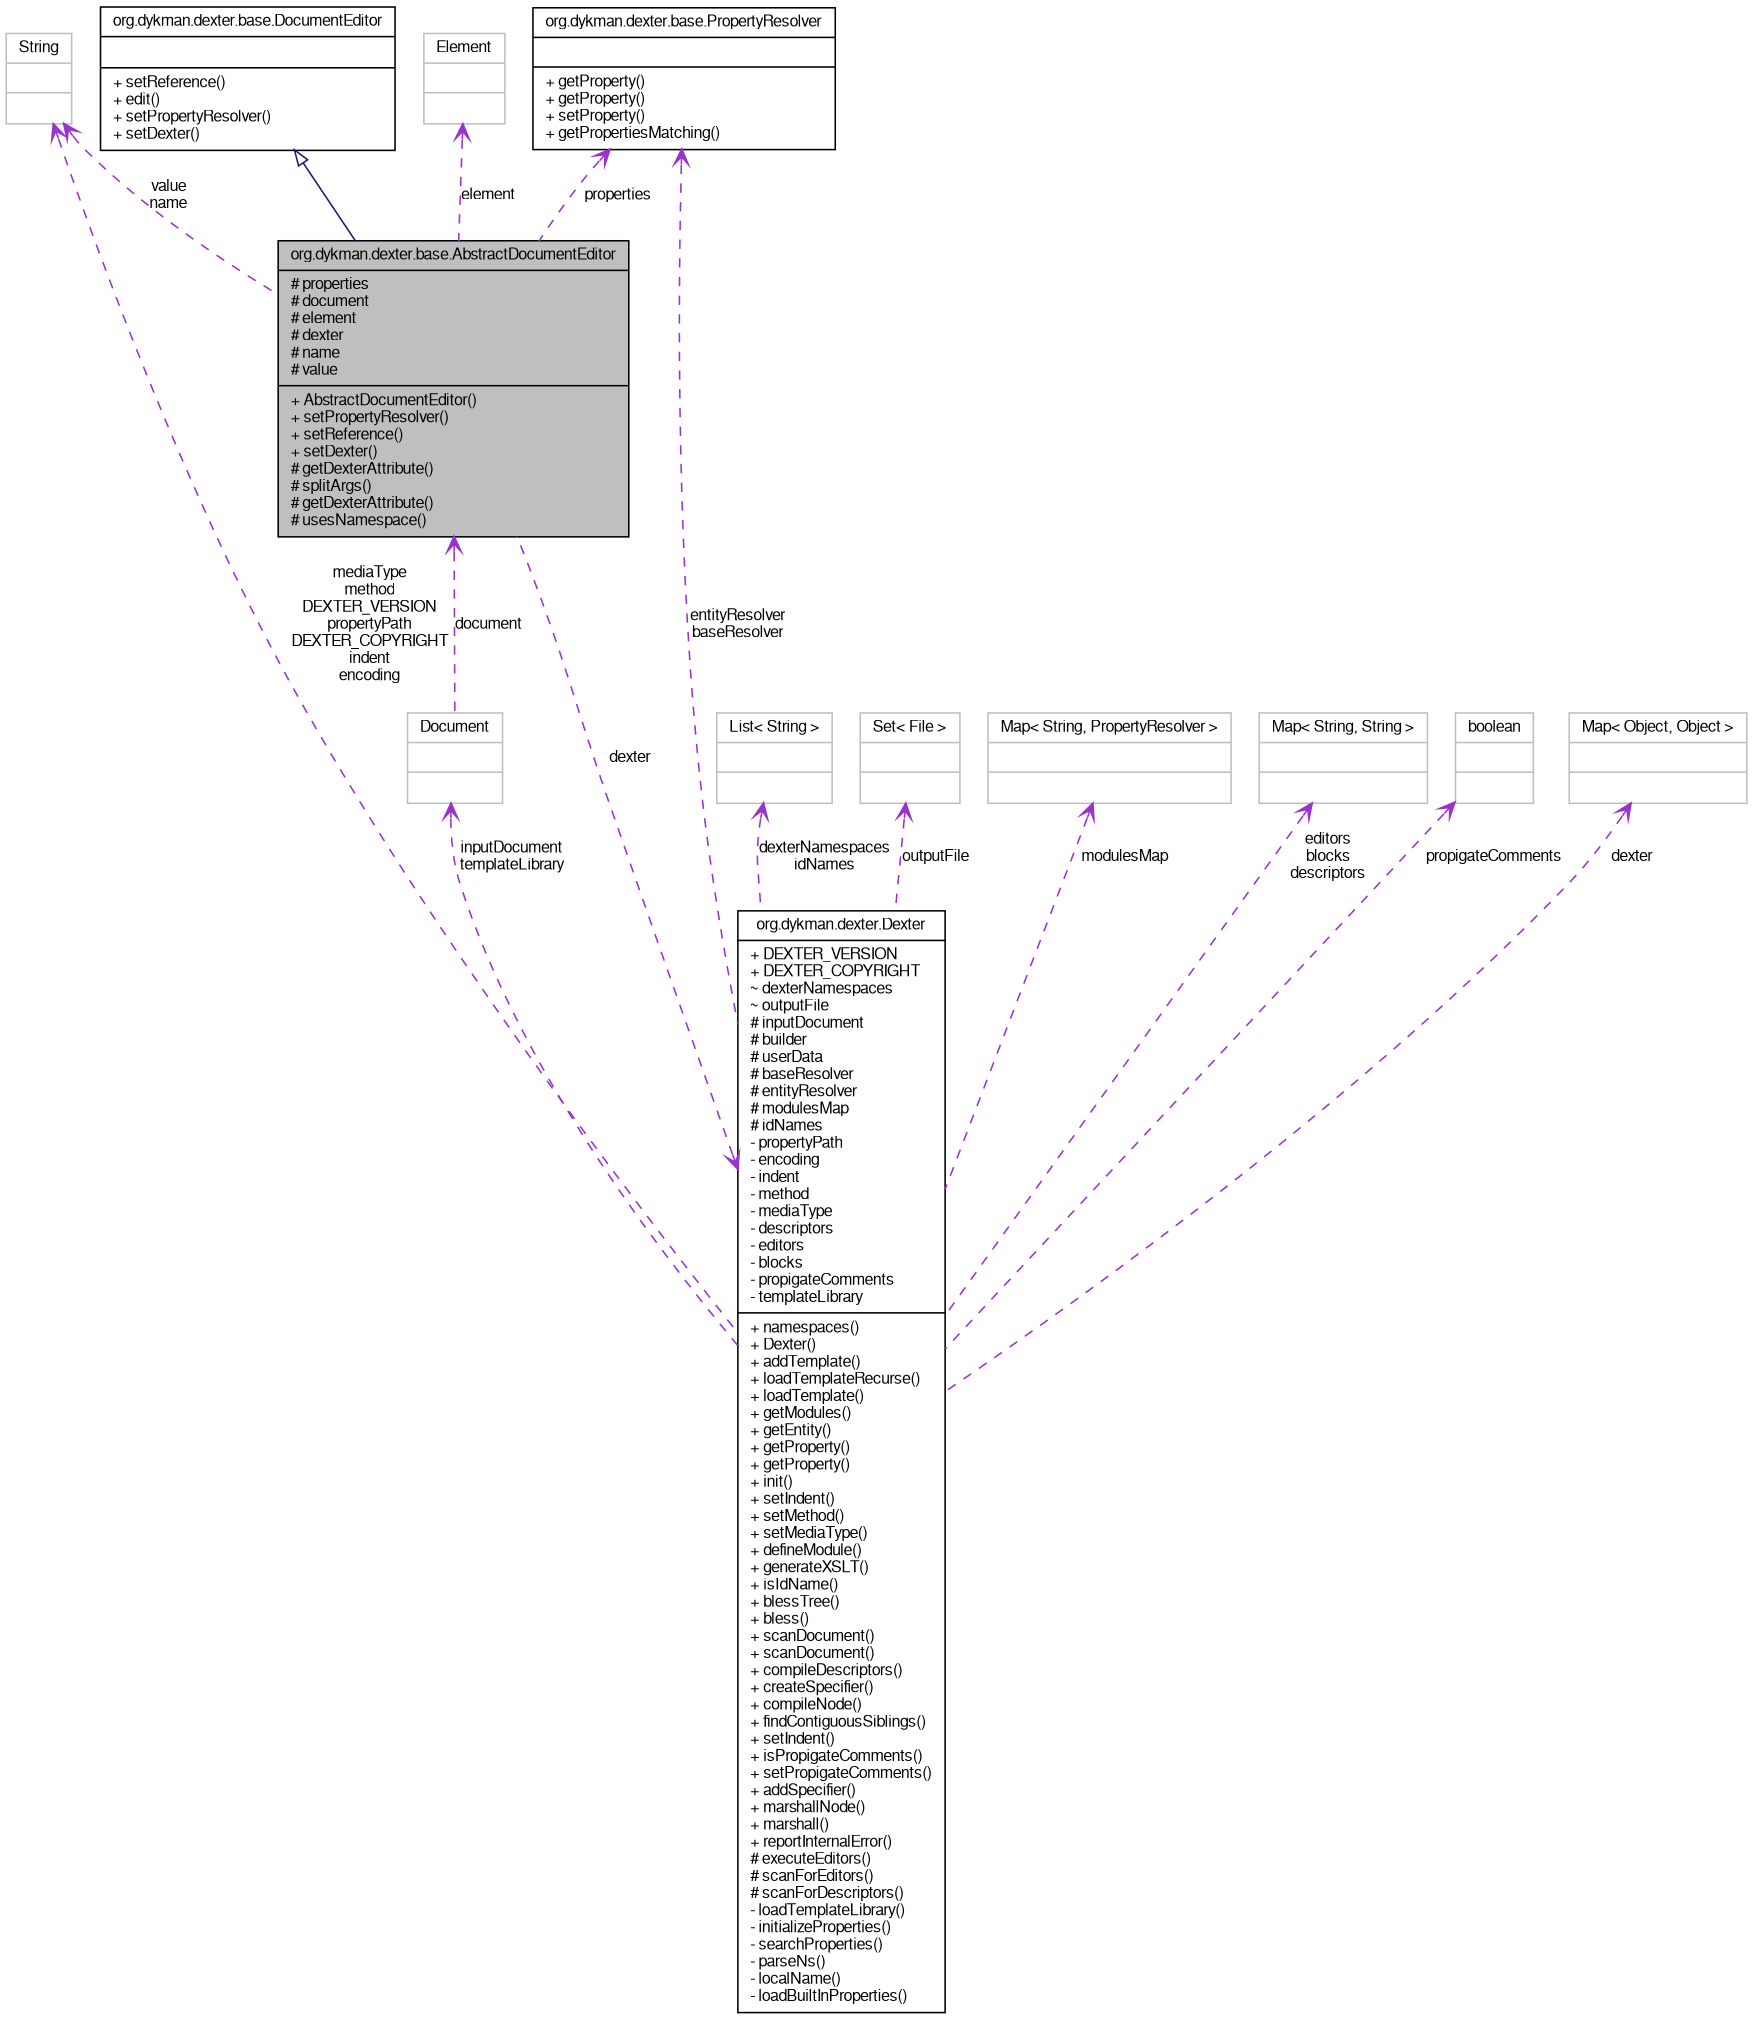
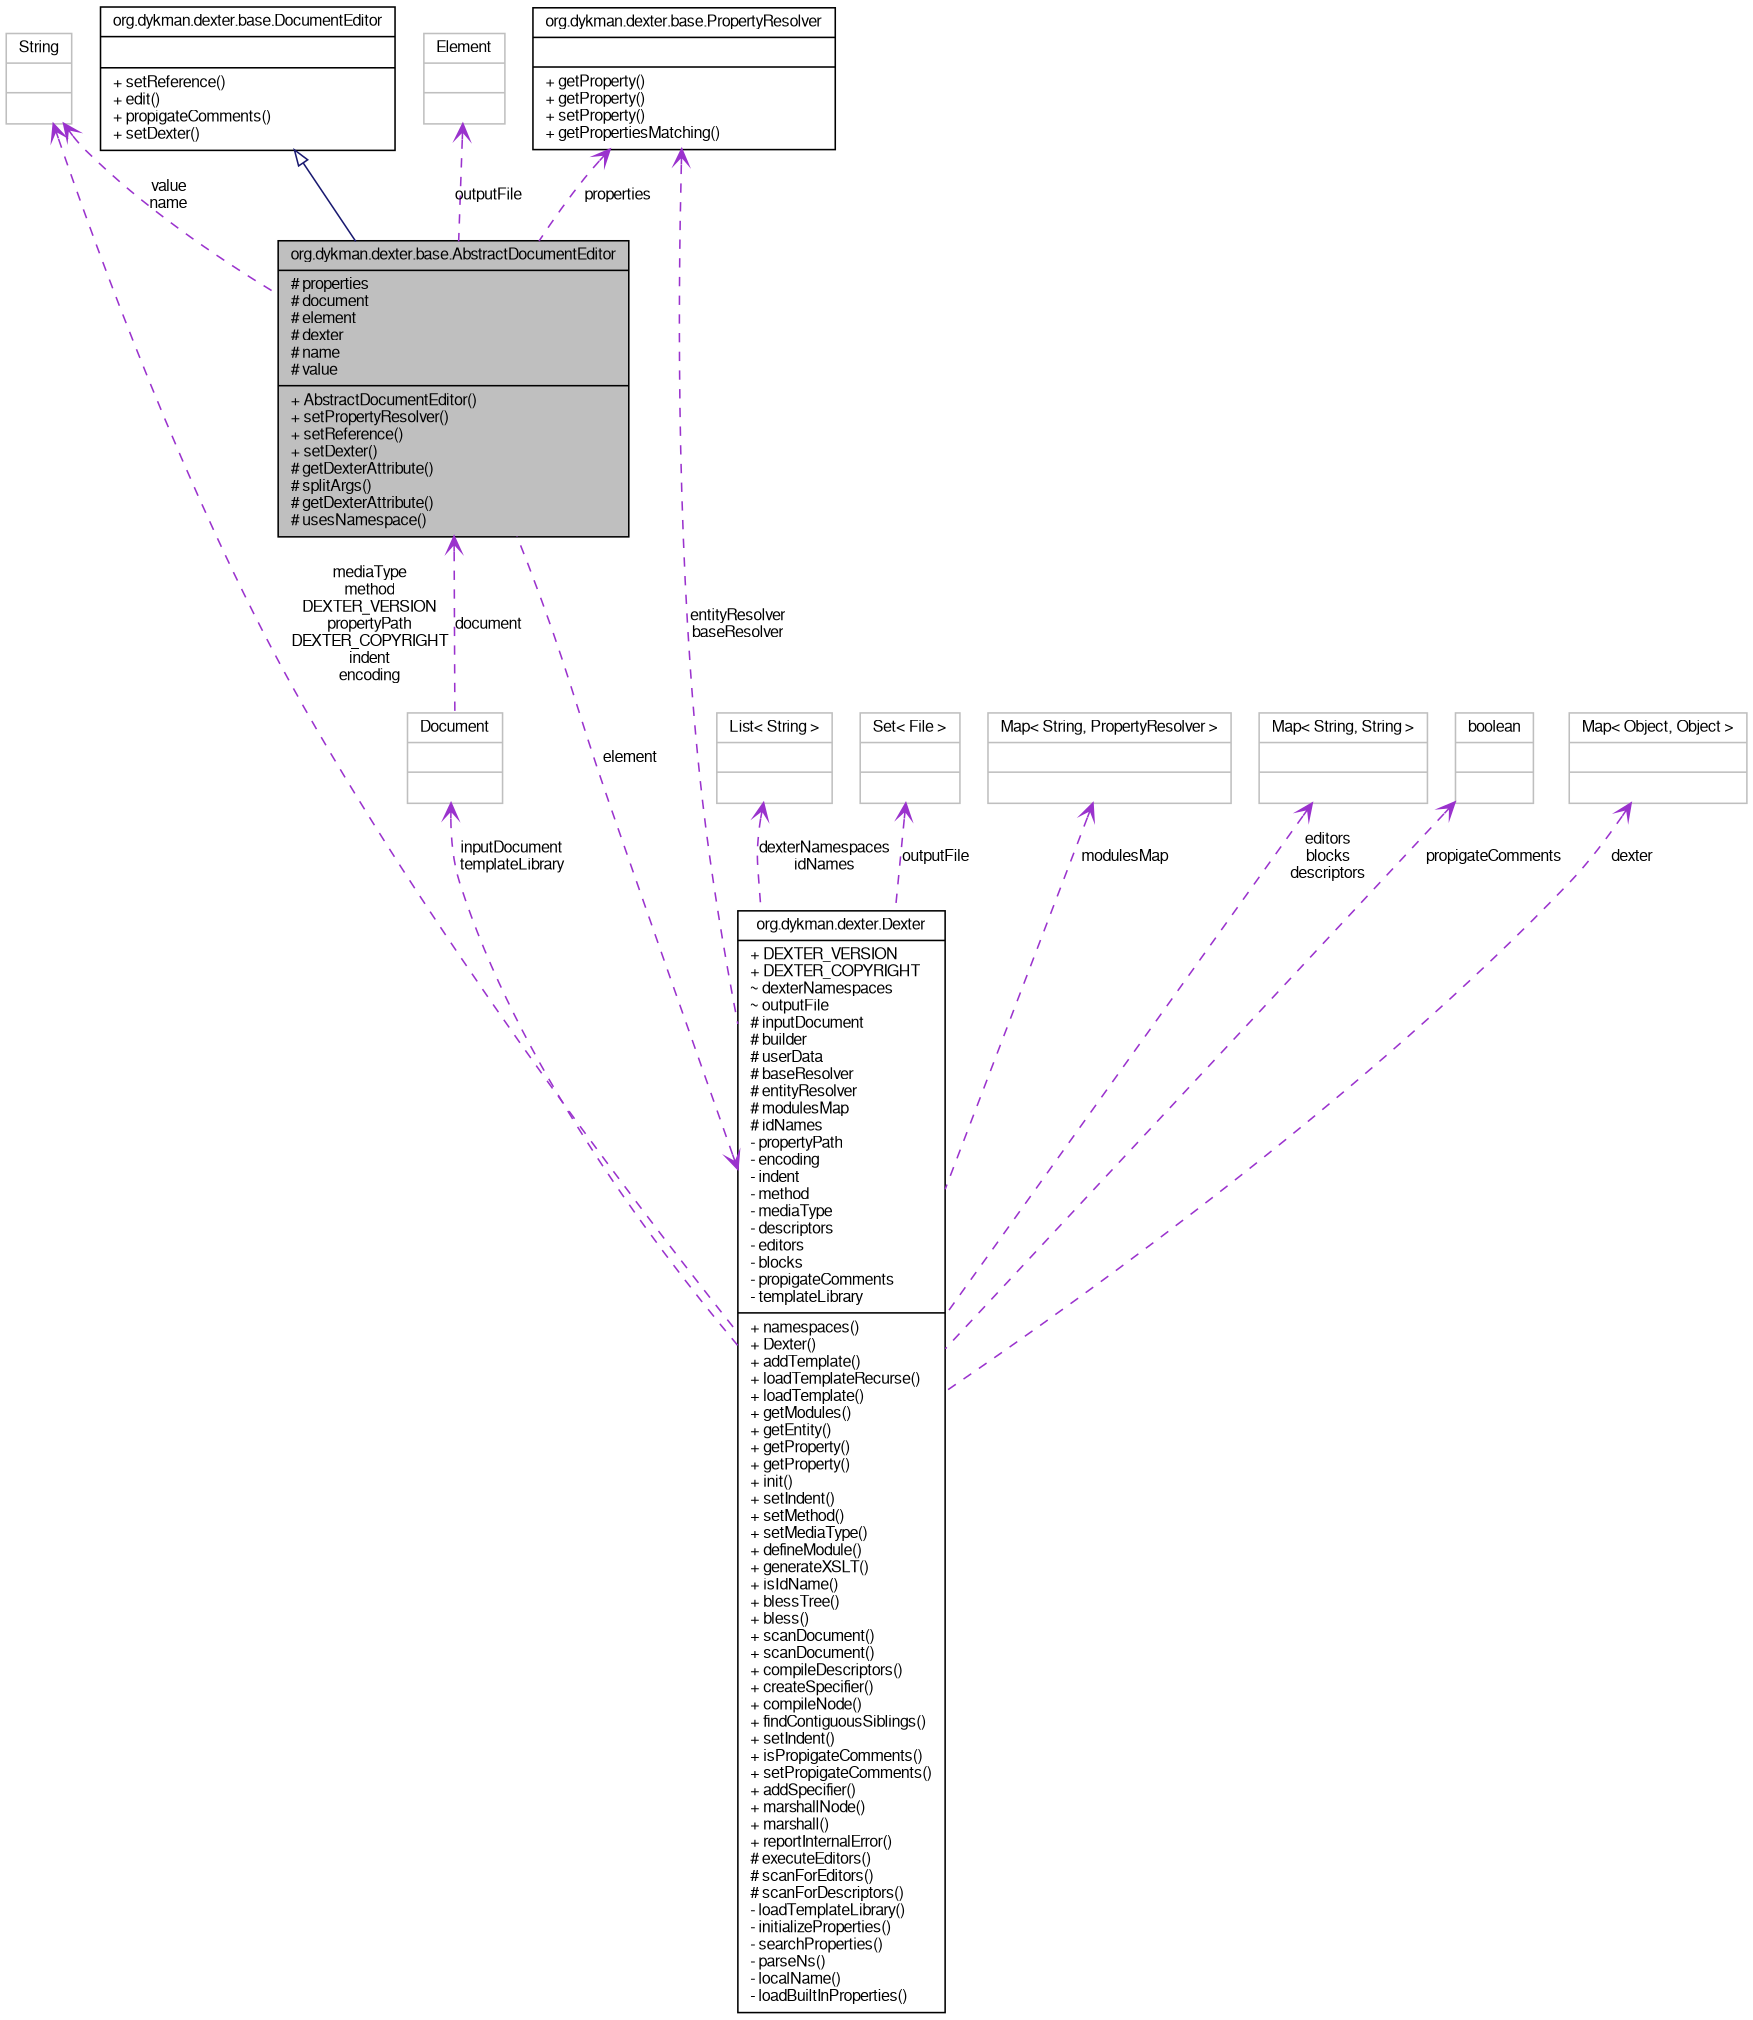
(192, 117) -> (192, 117)
(489, 196) -> (489, 196)
(630, 758) -> (630, 758)
